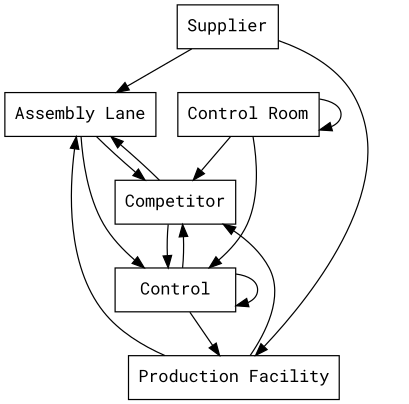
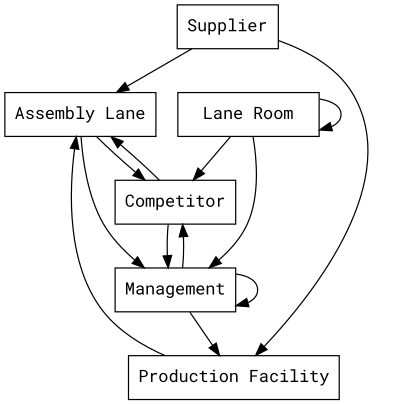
(248, 114) -> (248, 114)
(274, 288) -> none
(175, 290) -> (175, 290)
